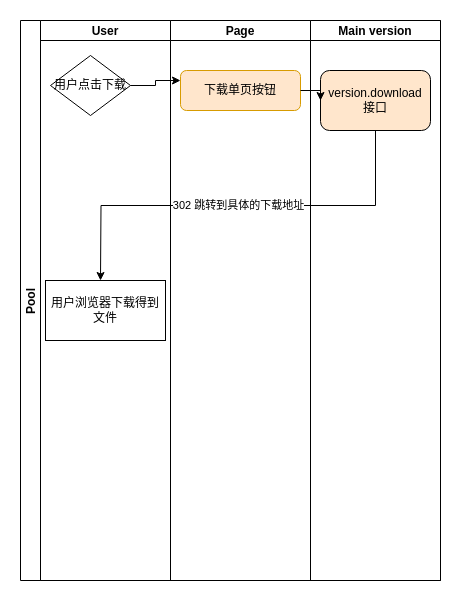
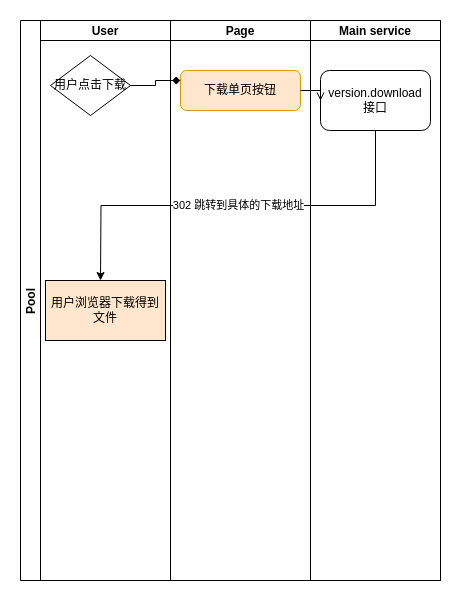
(375, 31) -> (375, 31)
(173, 81) -> (172, 81)
(319, 91) -> (321, 92)
(376, 101) -> (376, 101)
(106, 311) -> (106, 311)
